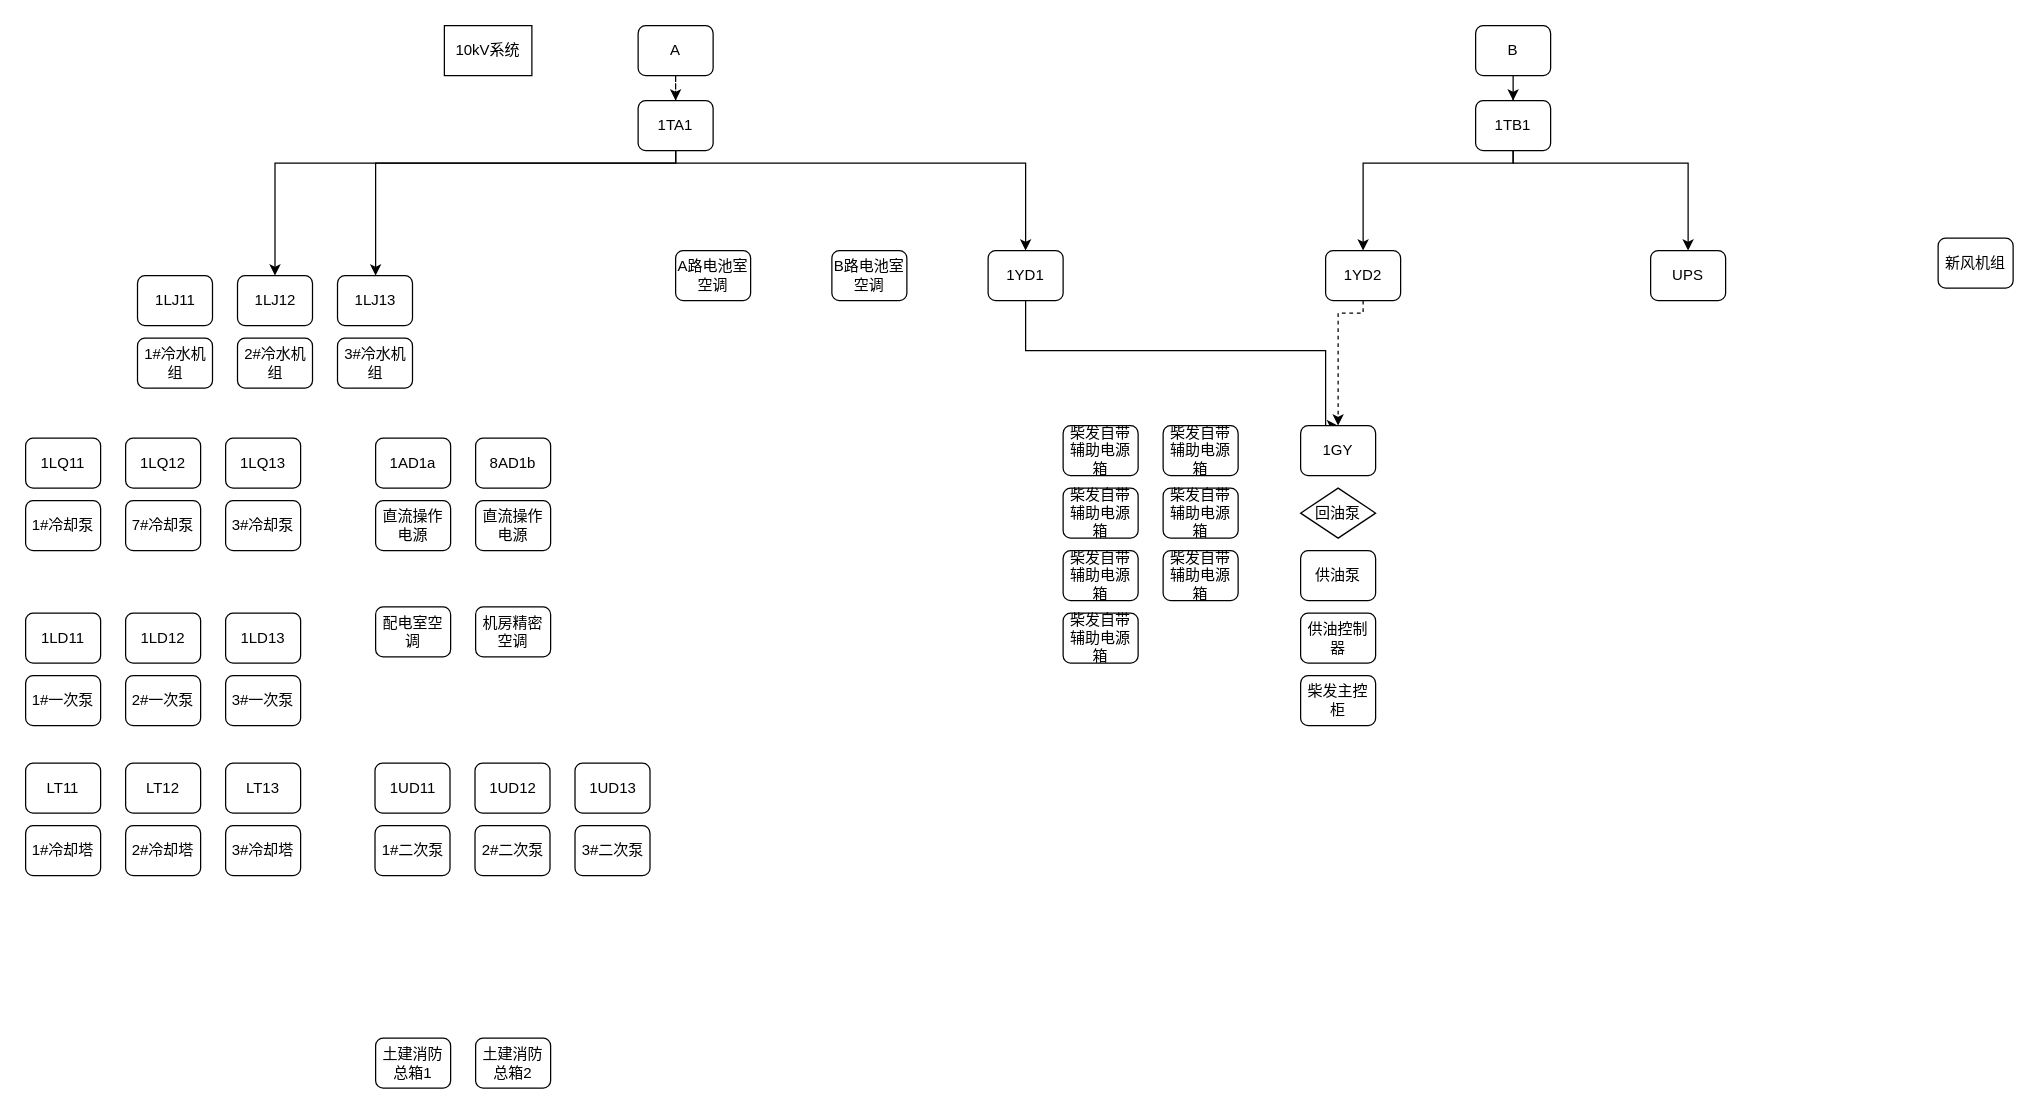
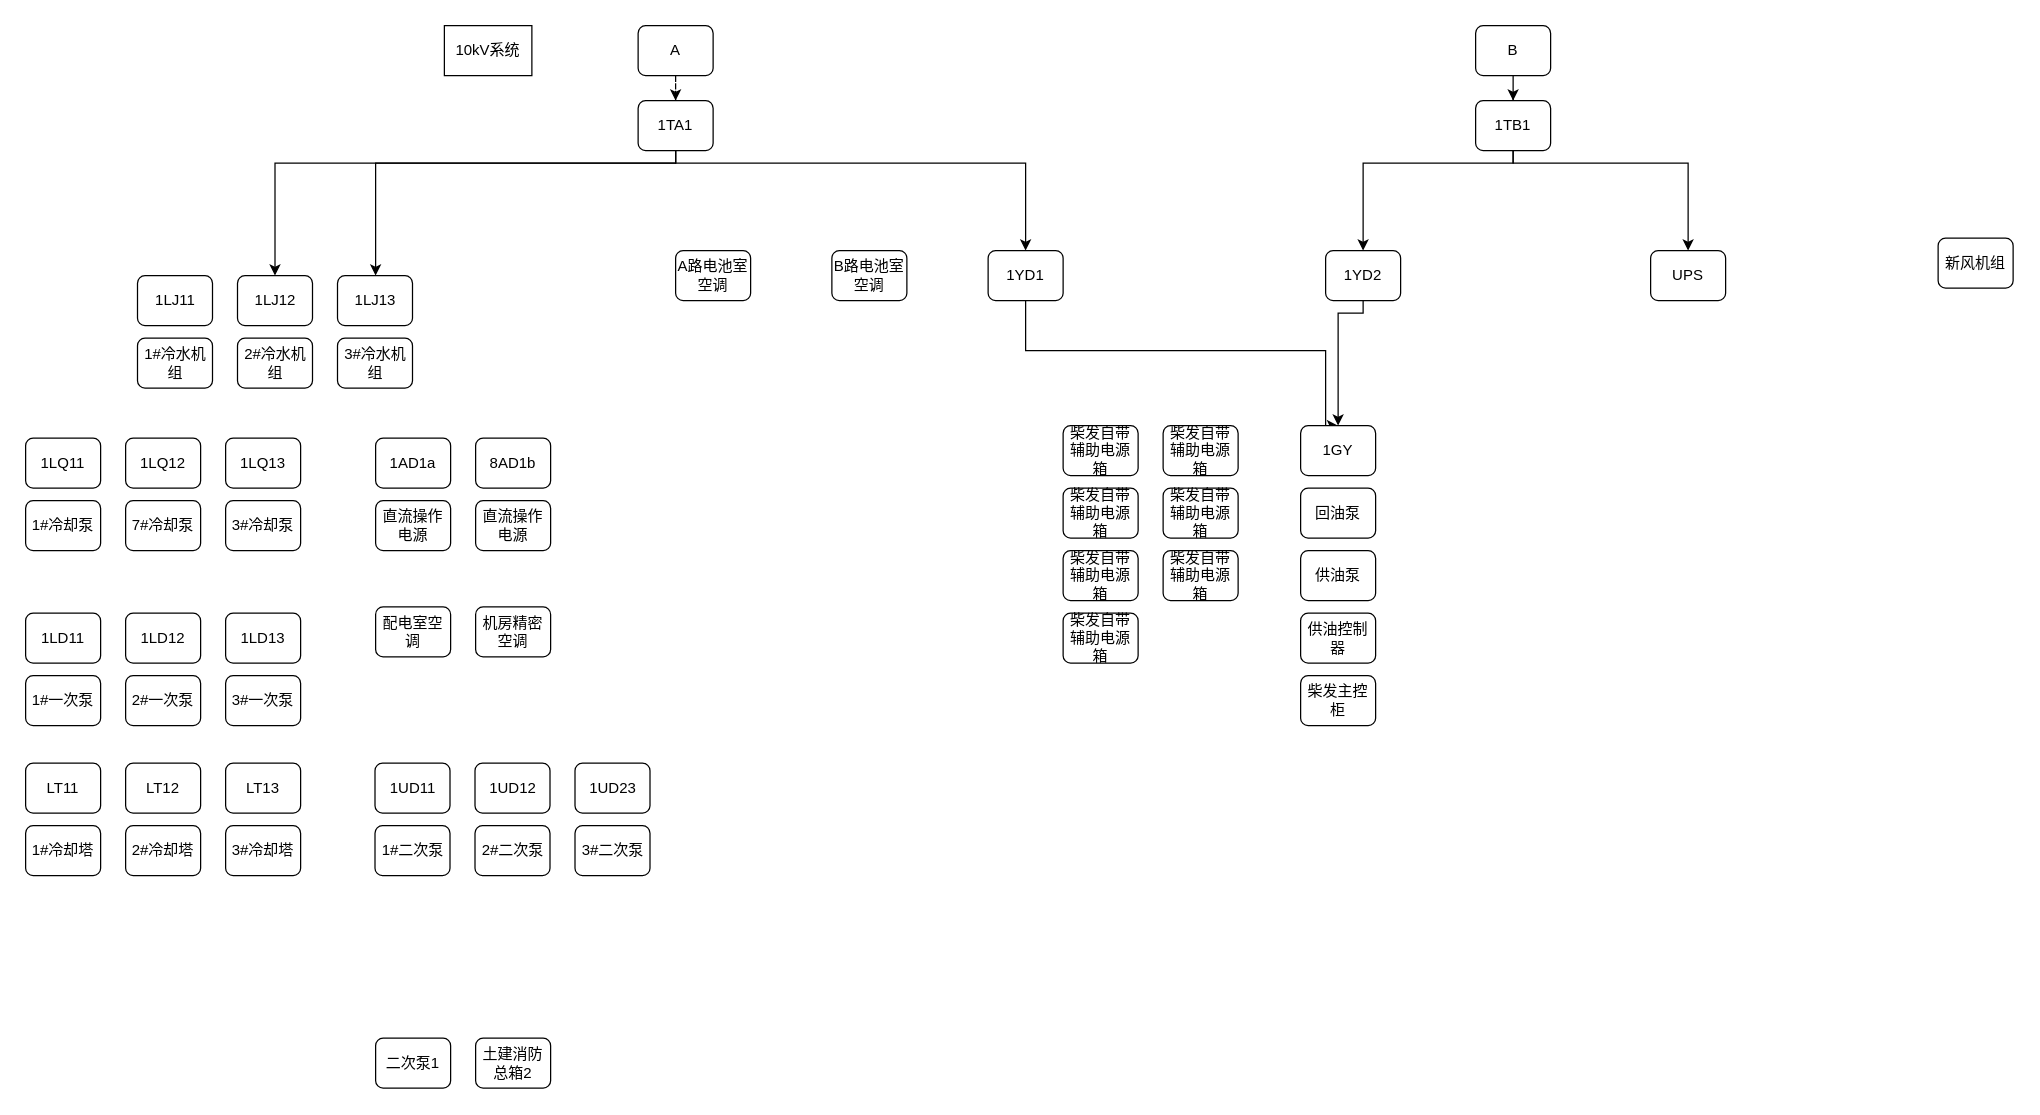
(1338, 347) -> (1338, 347)
(1338, 513) -> (1338, 513)
(613, 788) -> (613, 788)
(413, 1063) -> (413, 1063)
